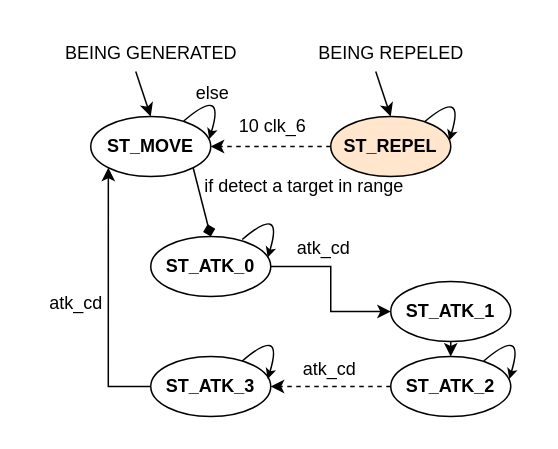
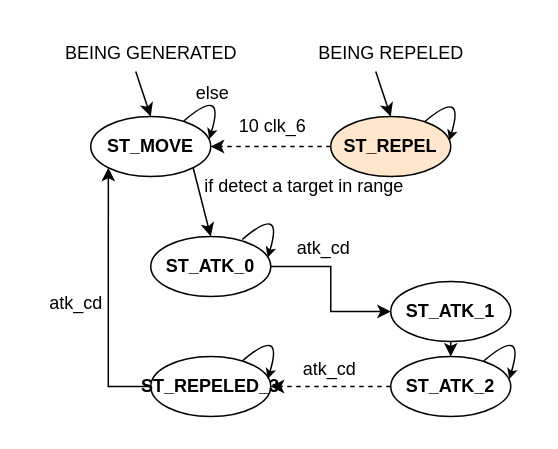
(208, 224) -> (208, 225)
(211, 386) -> (211, 386)
